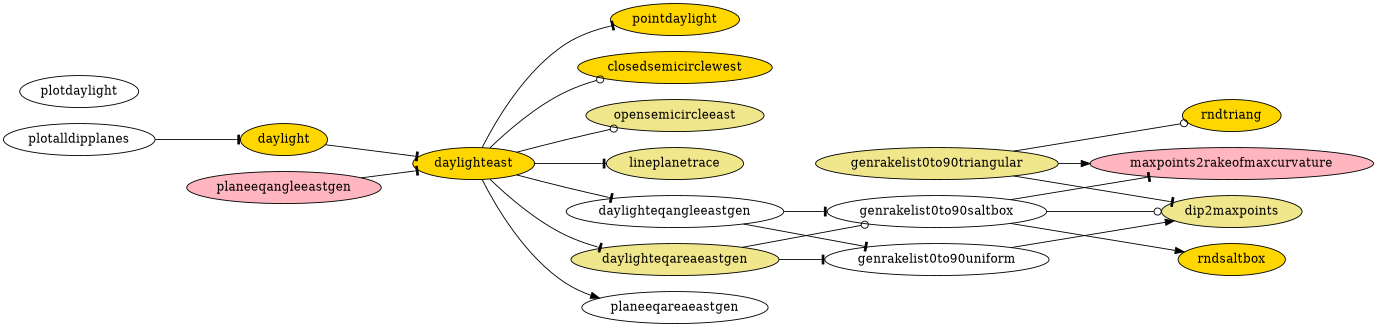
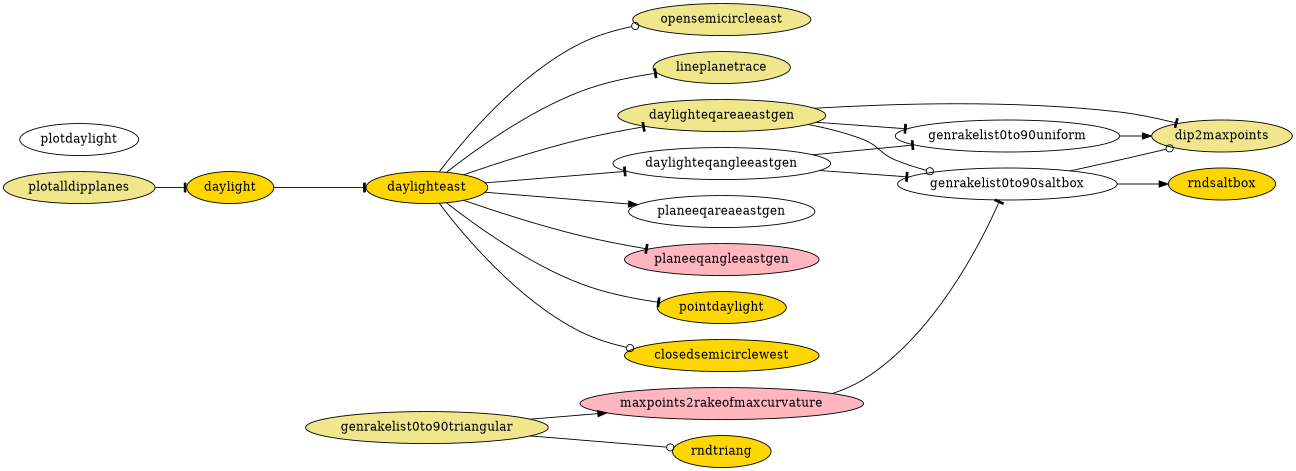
(79, 140) -> (79, 188)
(388, 174) -> (553, 228)
(1065, 191) -> (932, 315)
(1103, 191) -> (994, 104)
